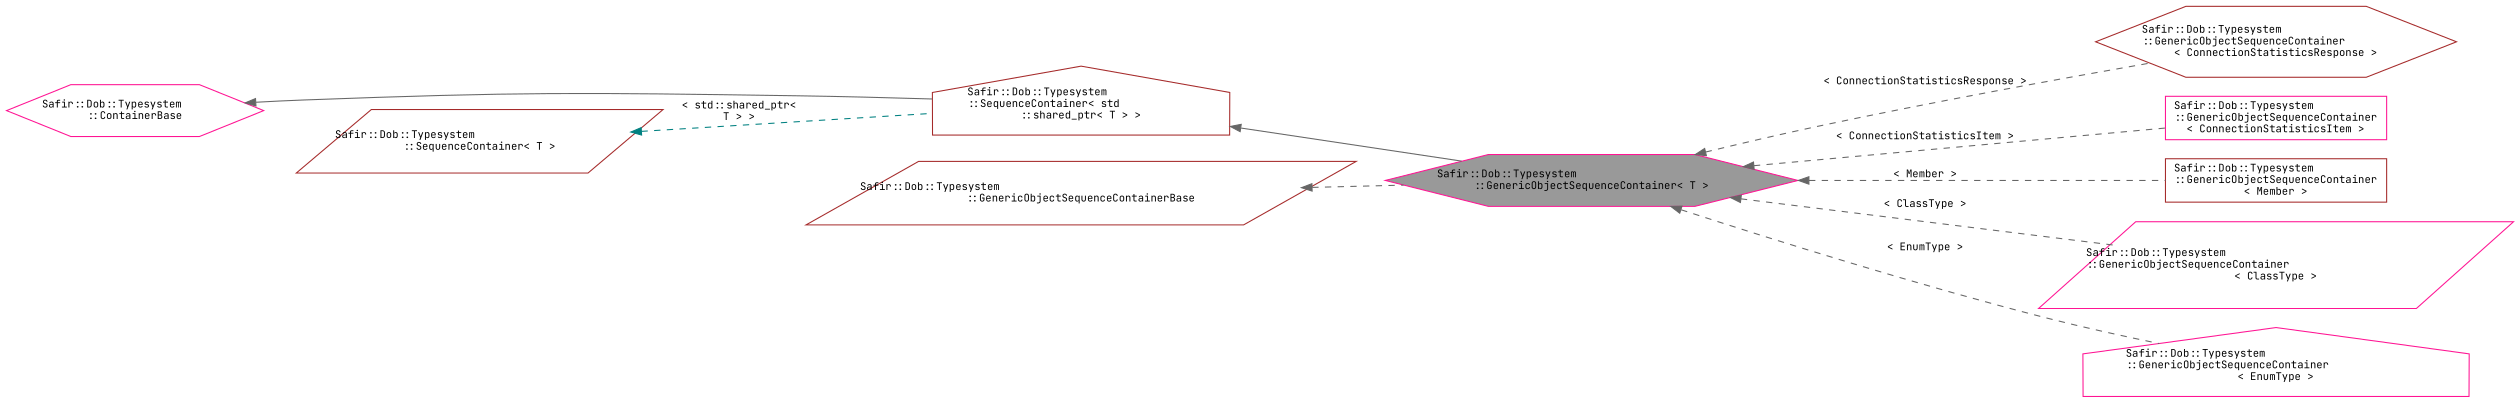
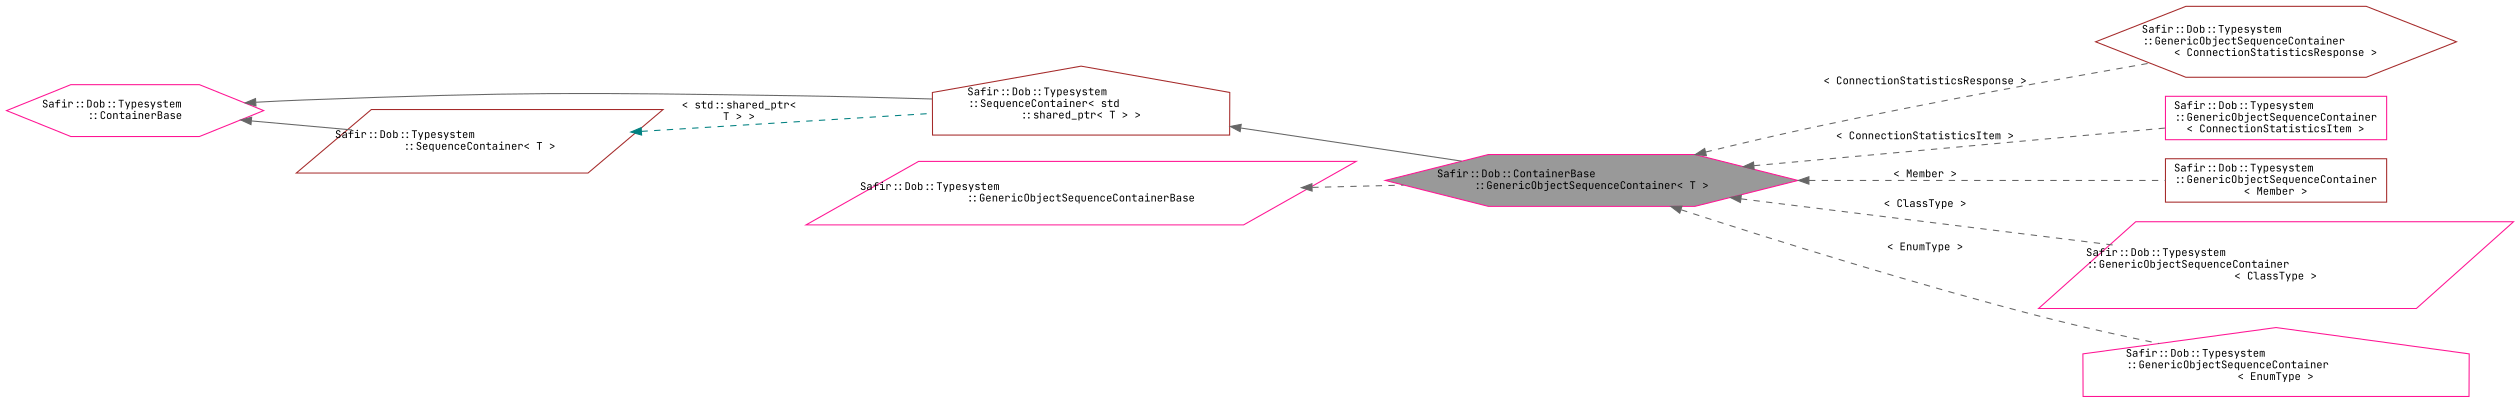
none -> (302, 125)
(1592, 180) -> (1592, 180)
(1081, 193) -> (1081, 193)
